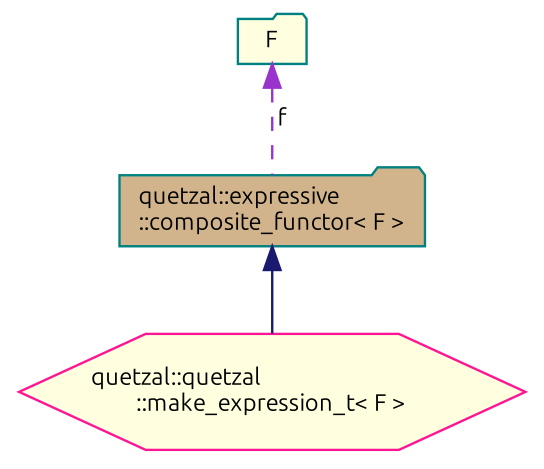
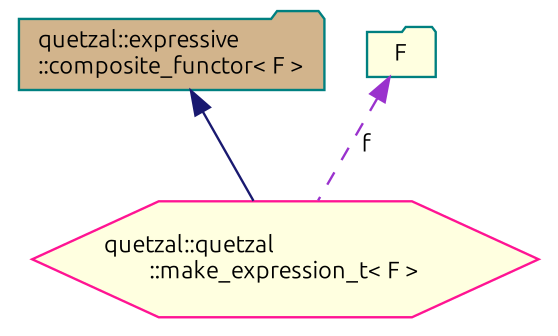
(272, 132) -> (348, 150)
